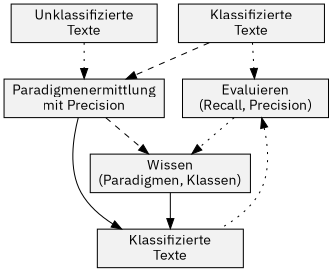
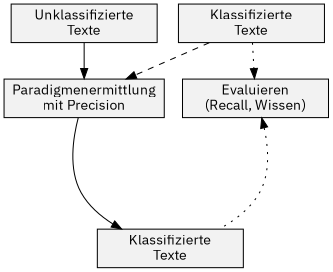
(84, 56) -> (84, 56)
(256, 98) -> (256, 98)
(170, 173) -> none
